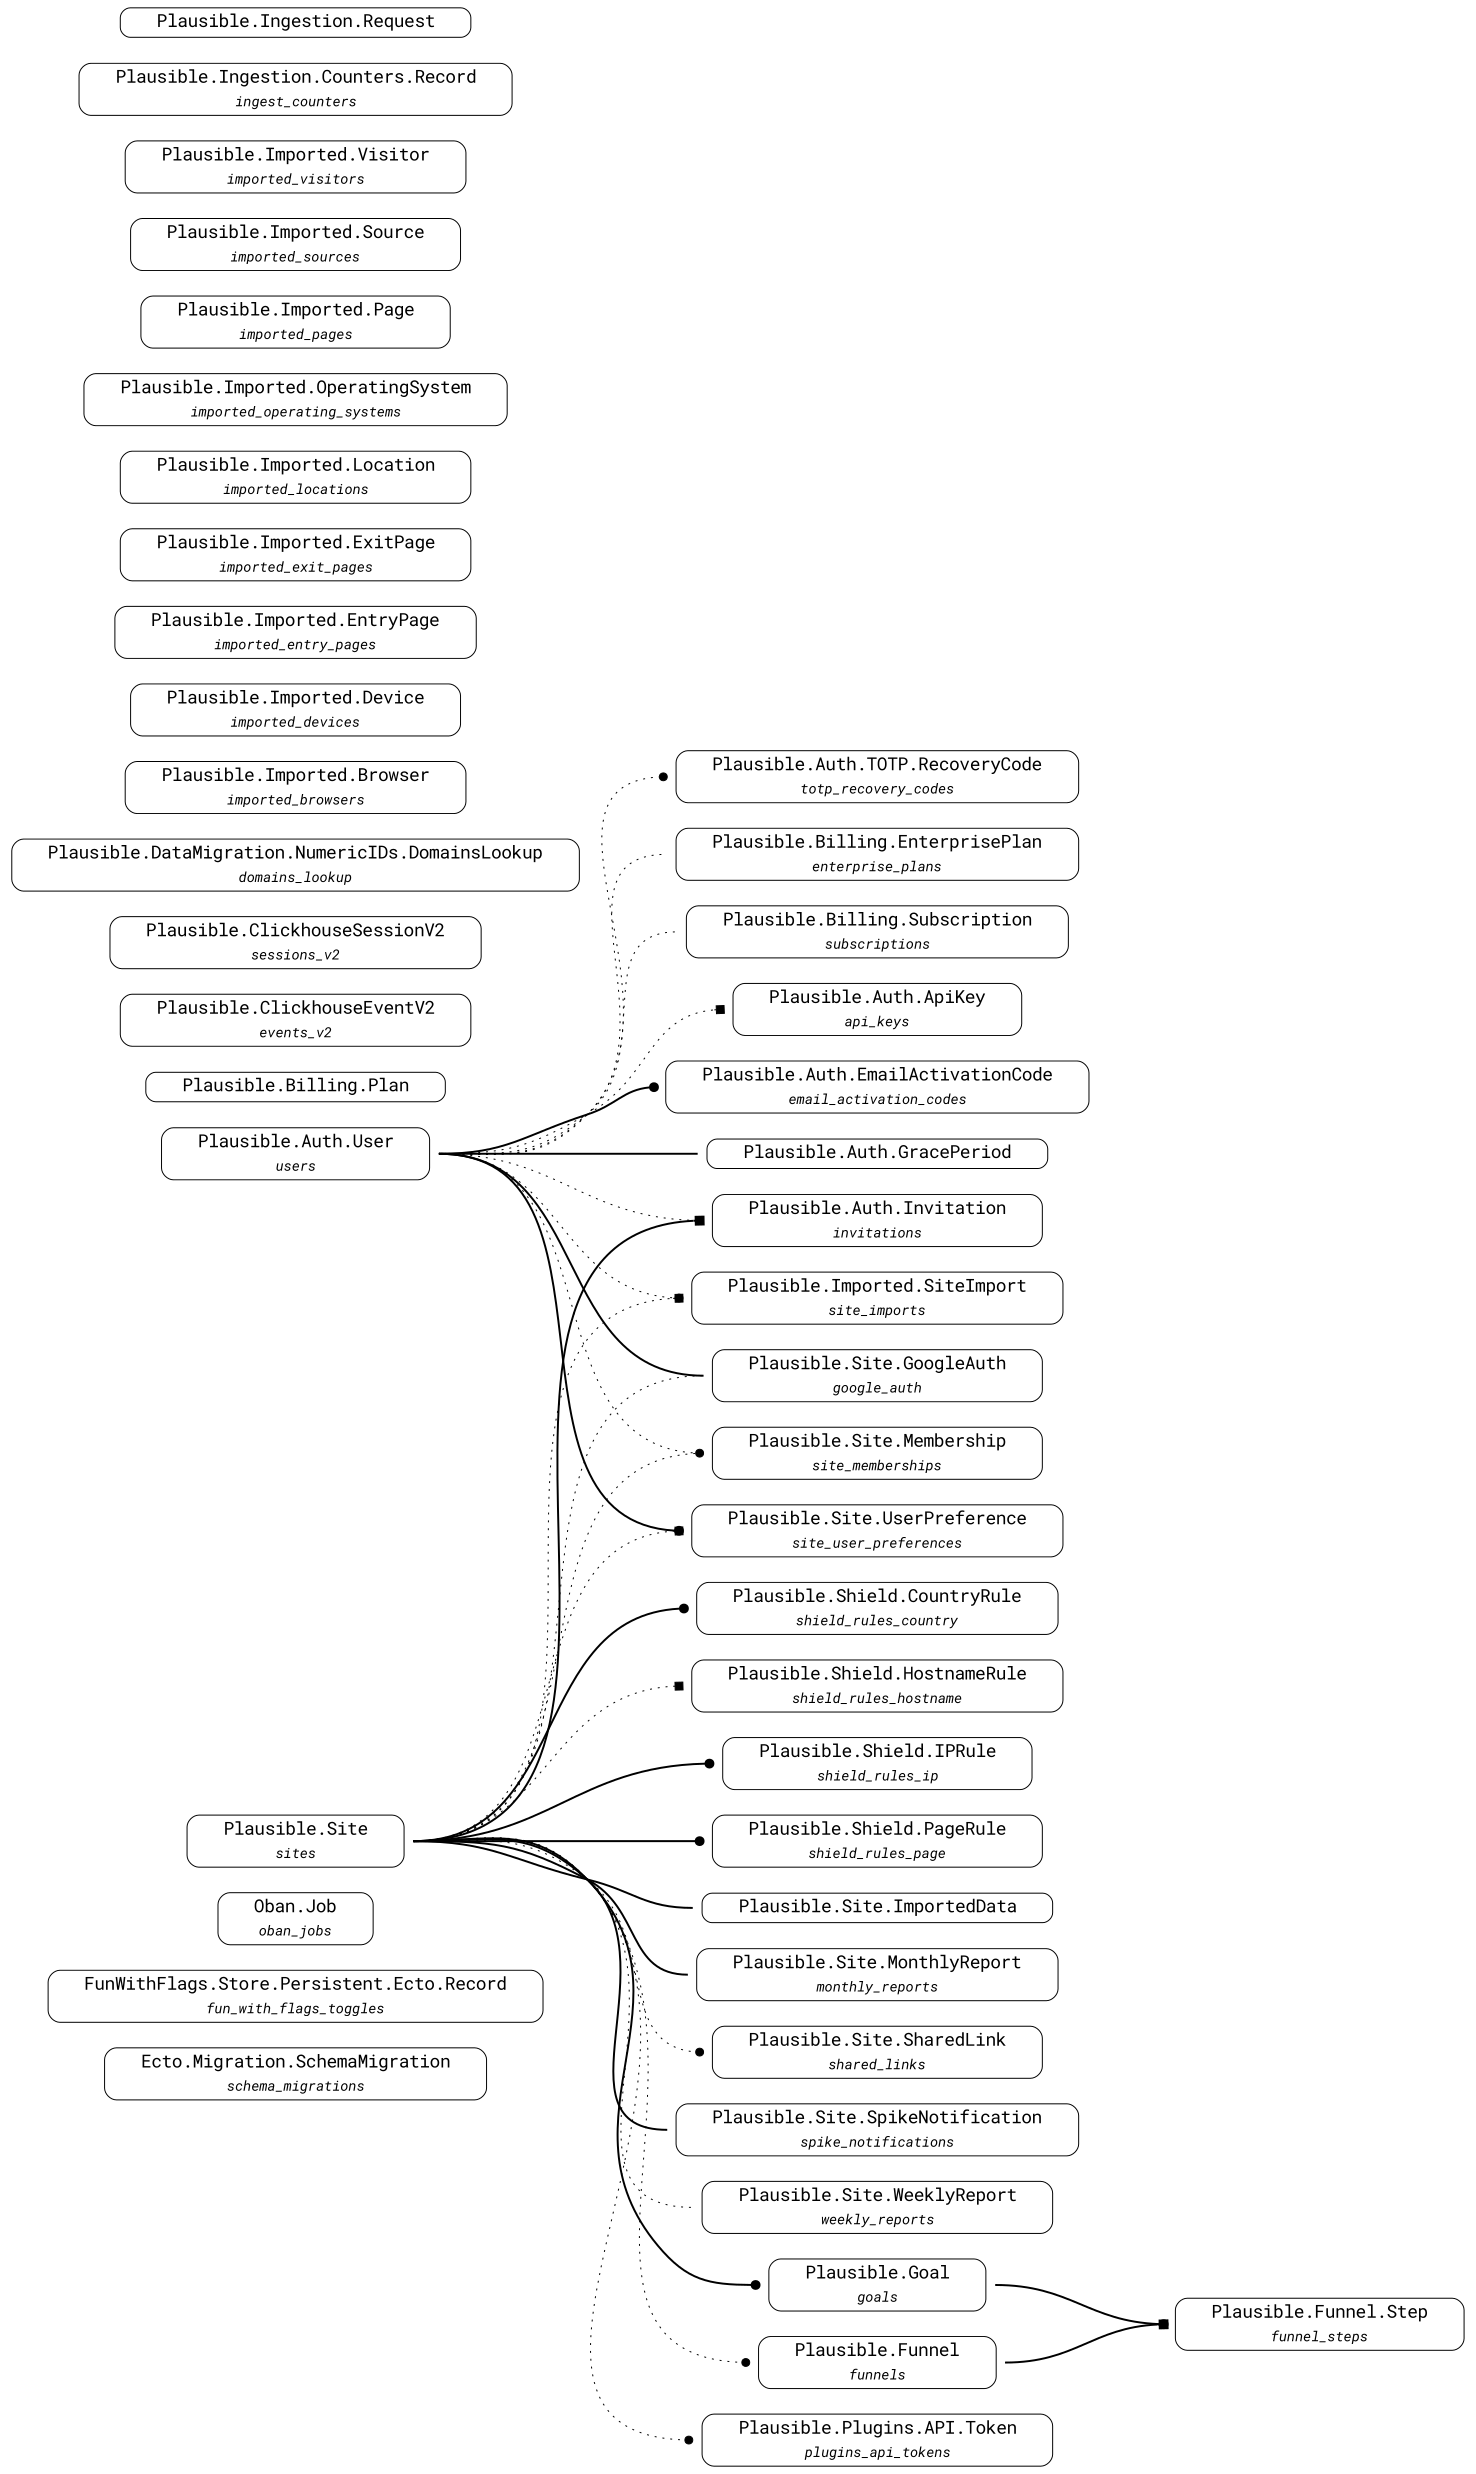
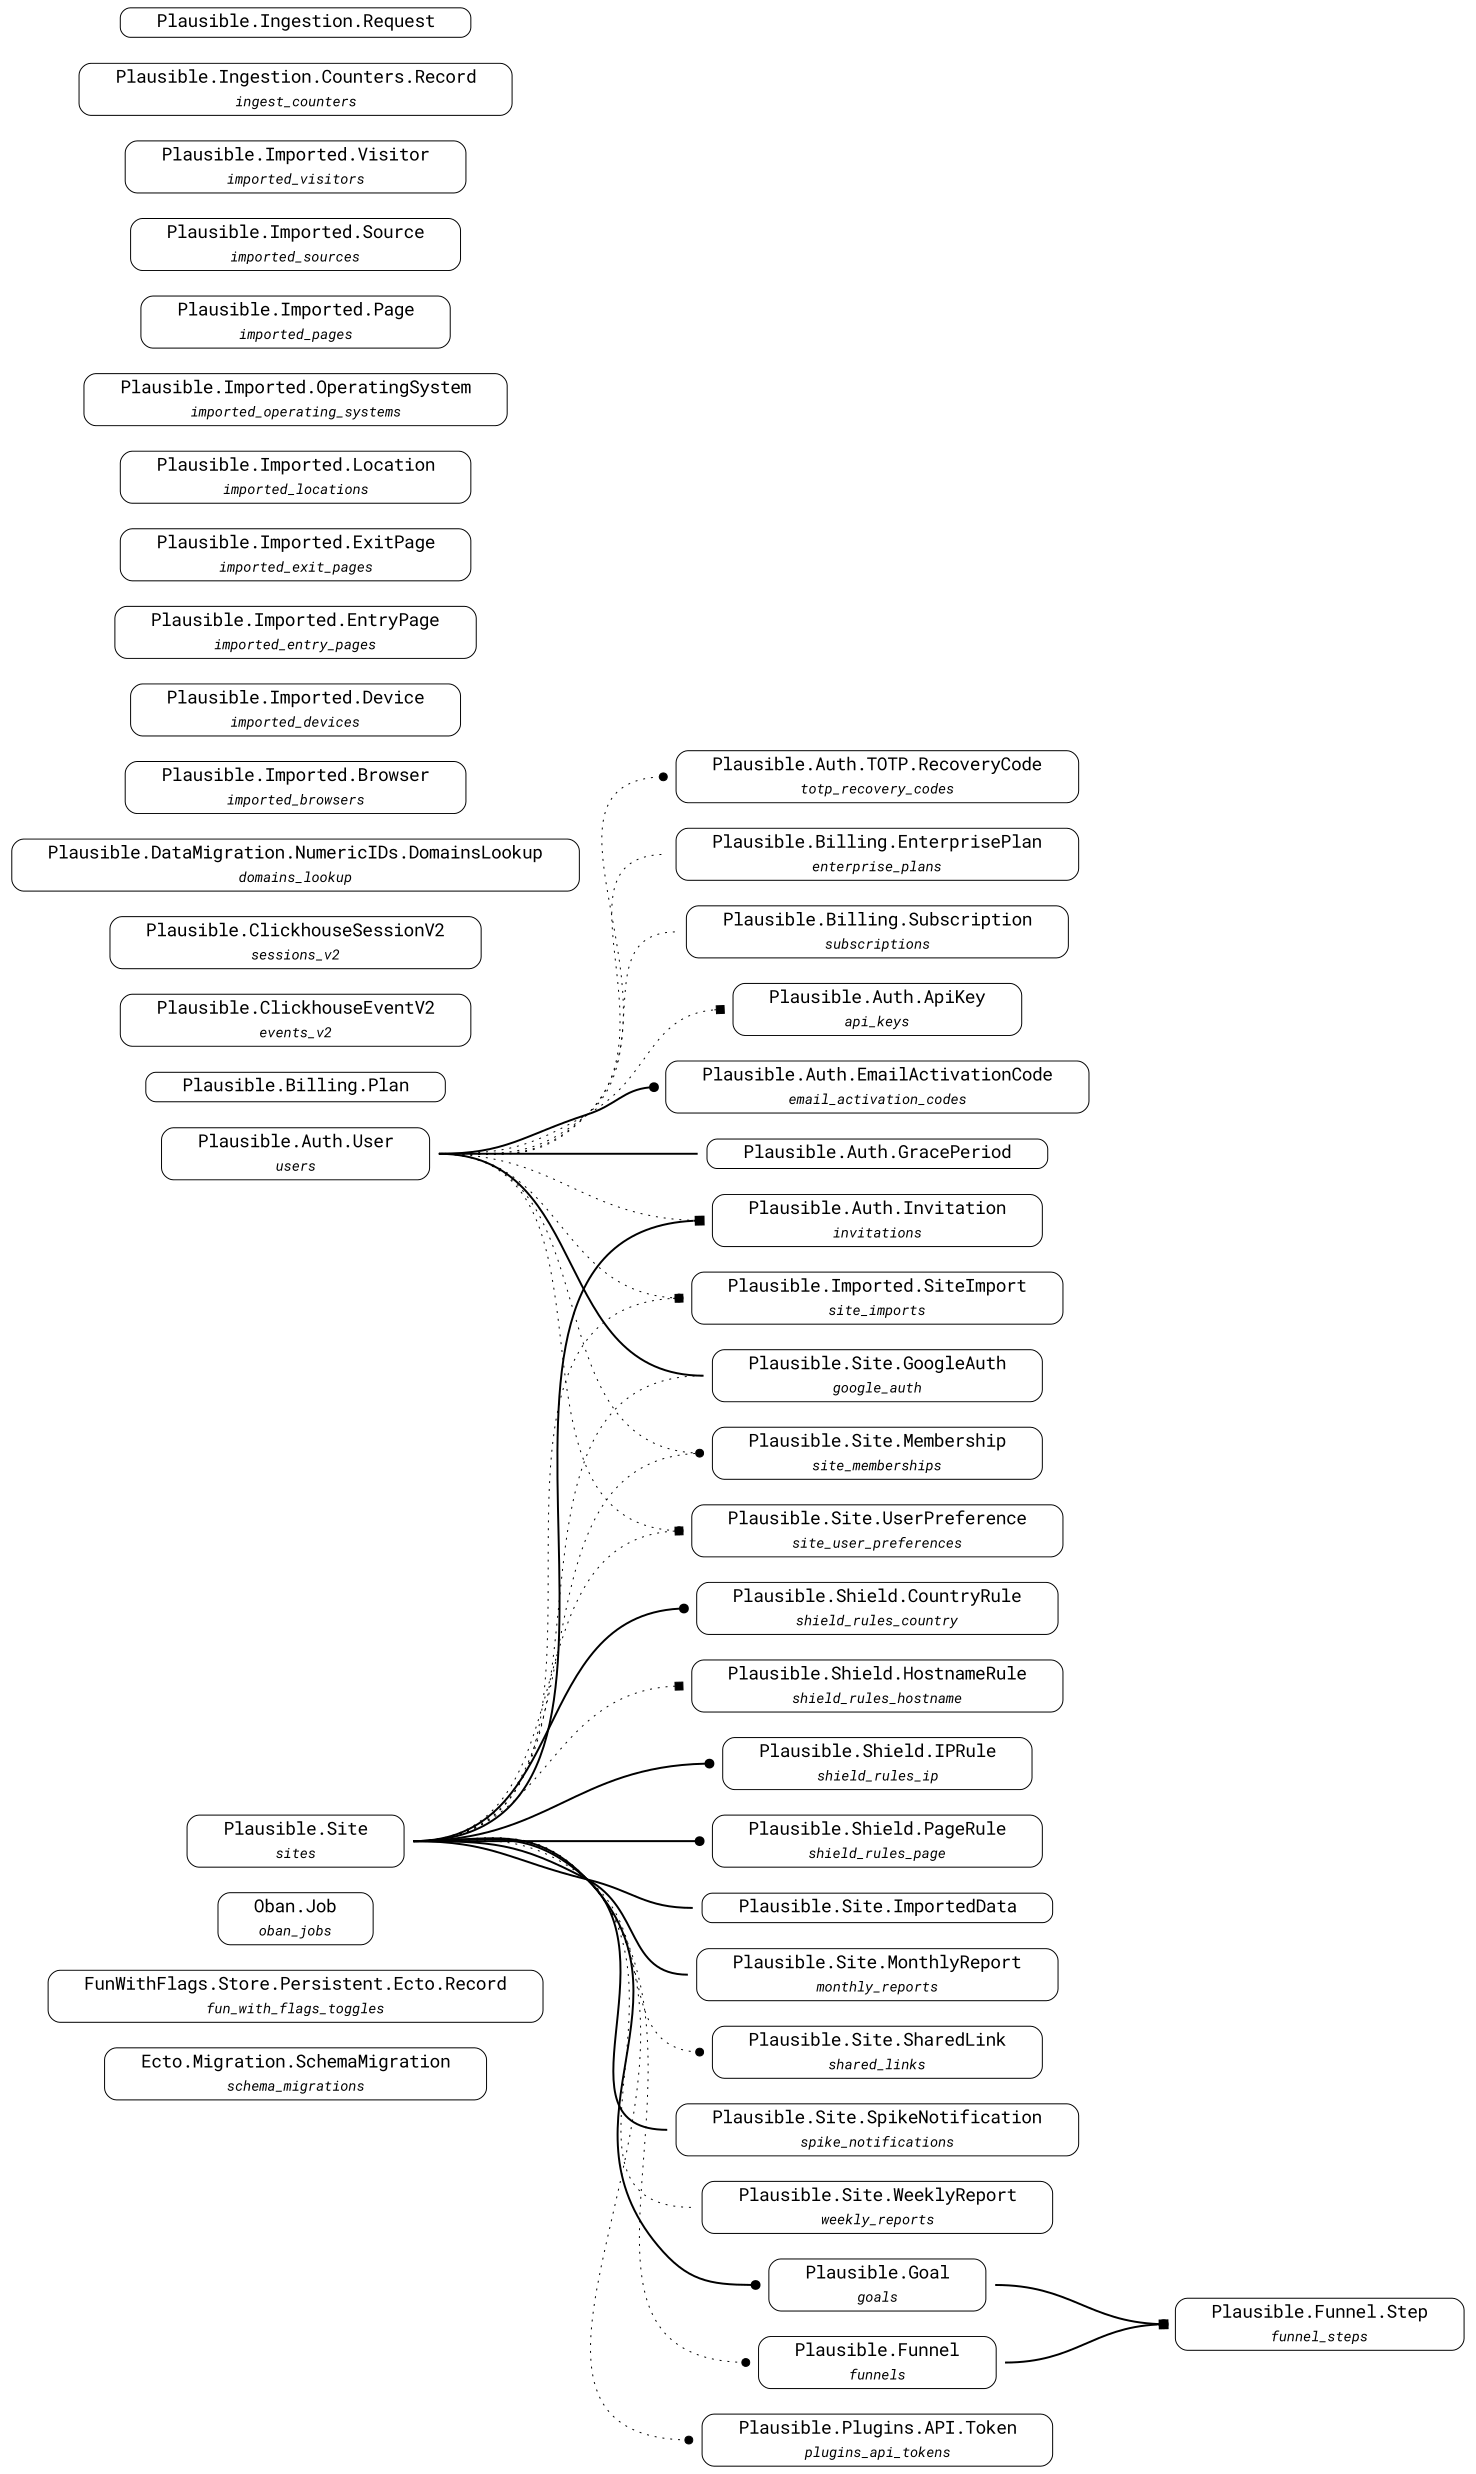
(560, 1338) -> (560, 1338)
